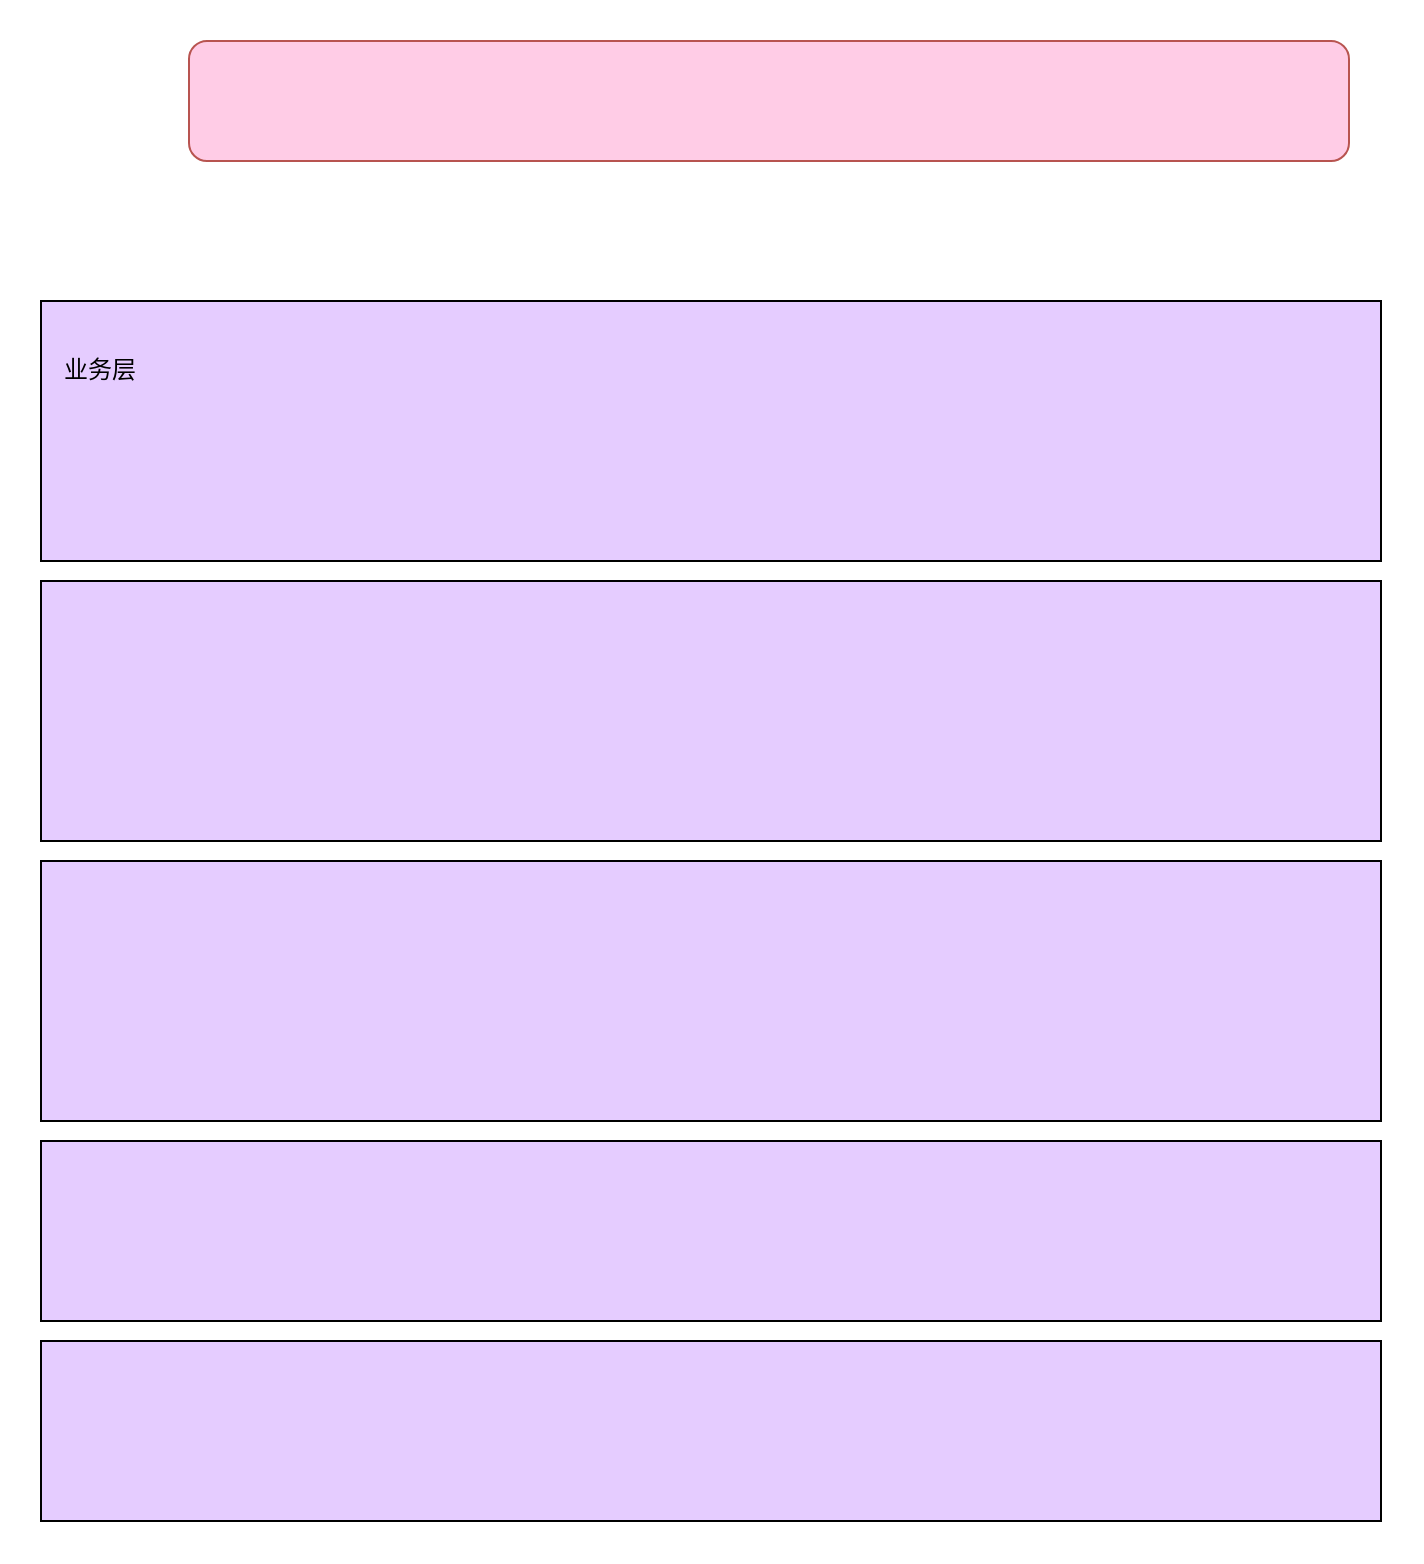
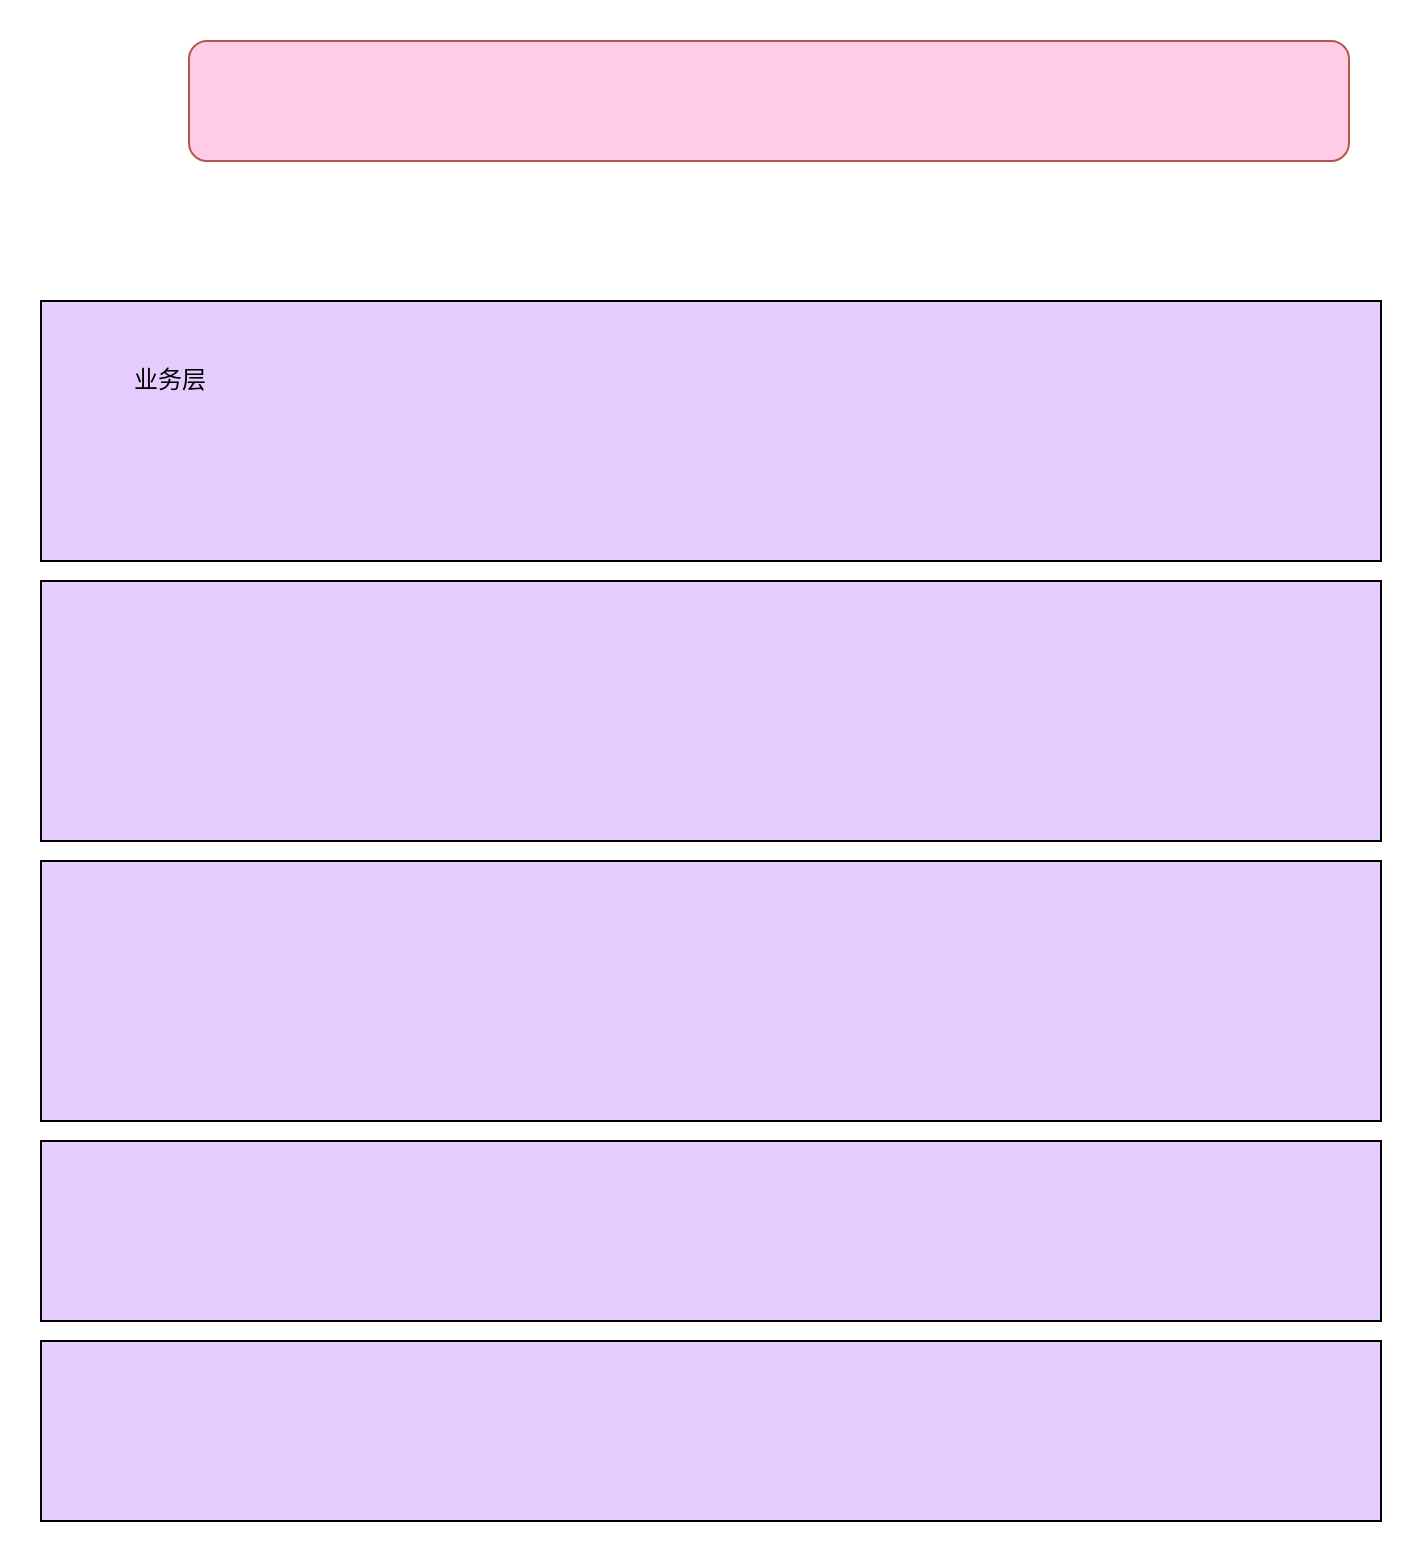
(101, 371) -> (171, 381)
